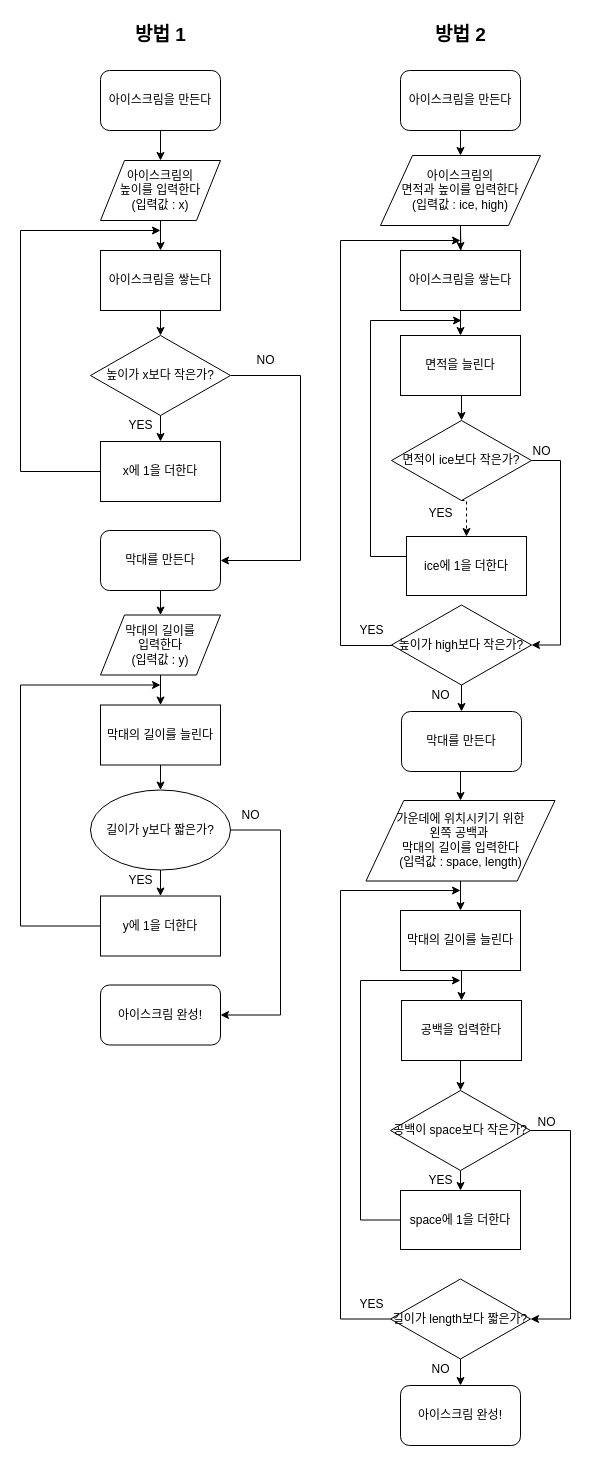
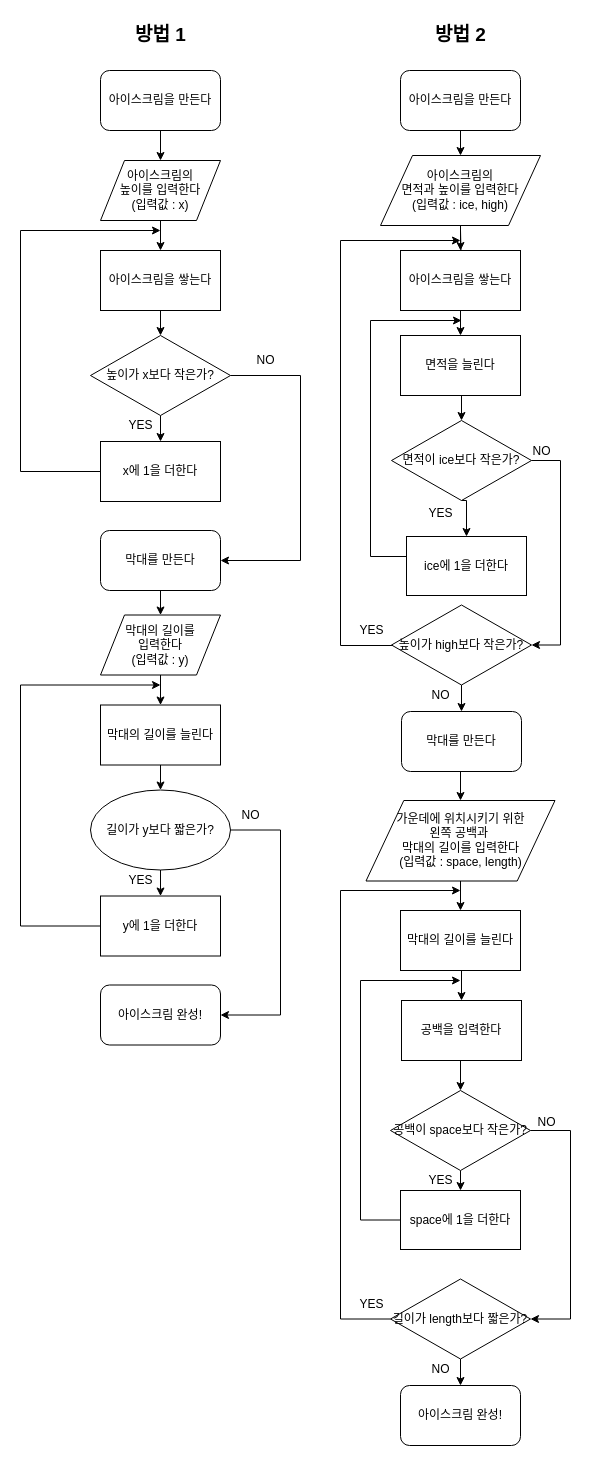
(467, 513) -> (467, 513)
